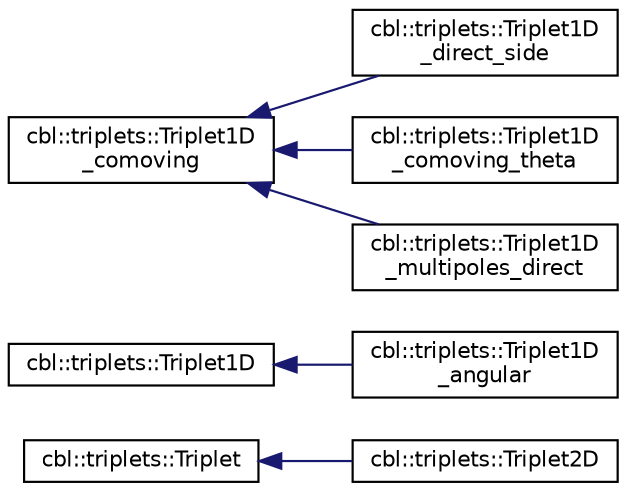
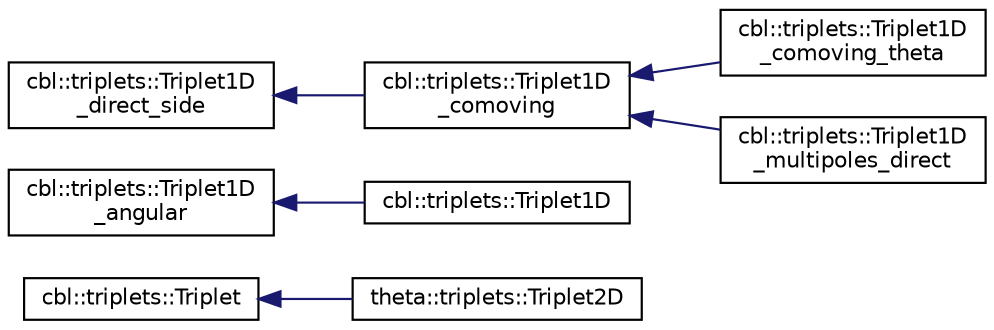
(324, 93) -> (331, 95)
(325, 365) -> (331, 203)
(485, 461) -> (497, 299)
